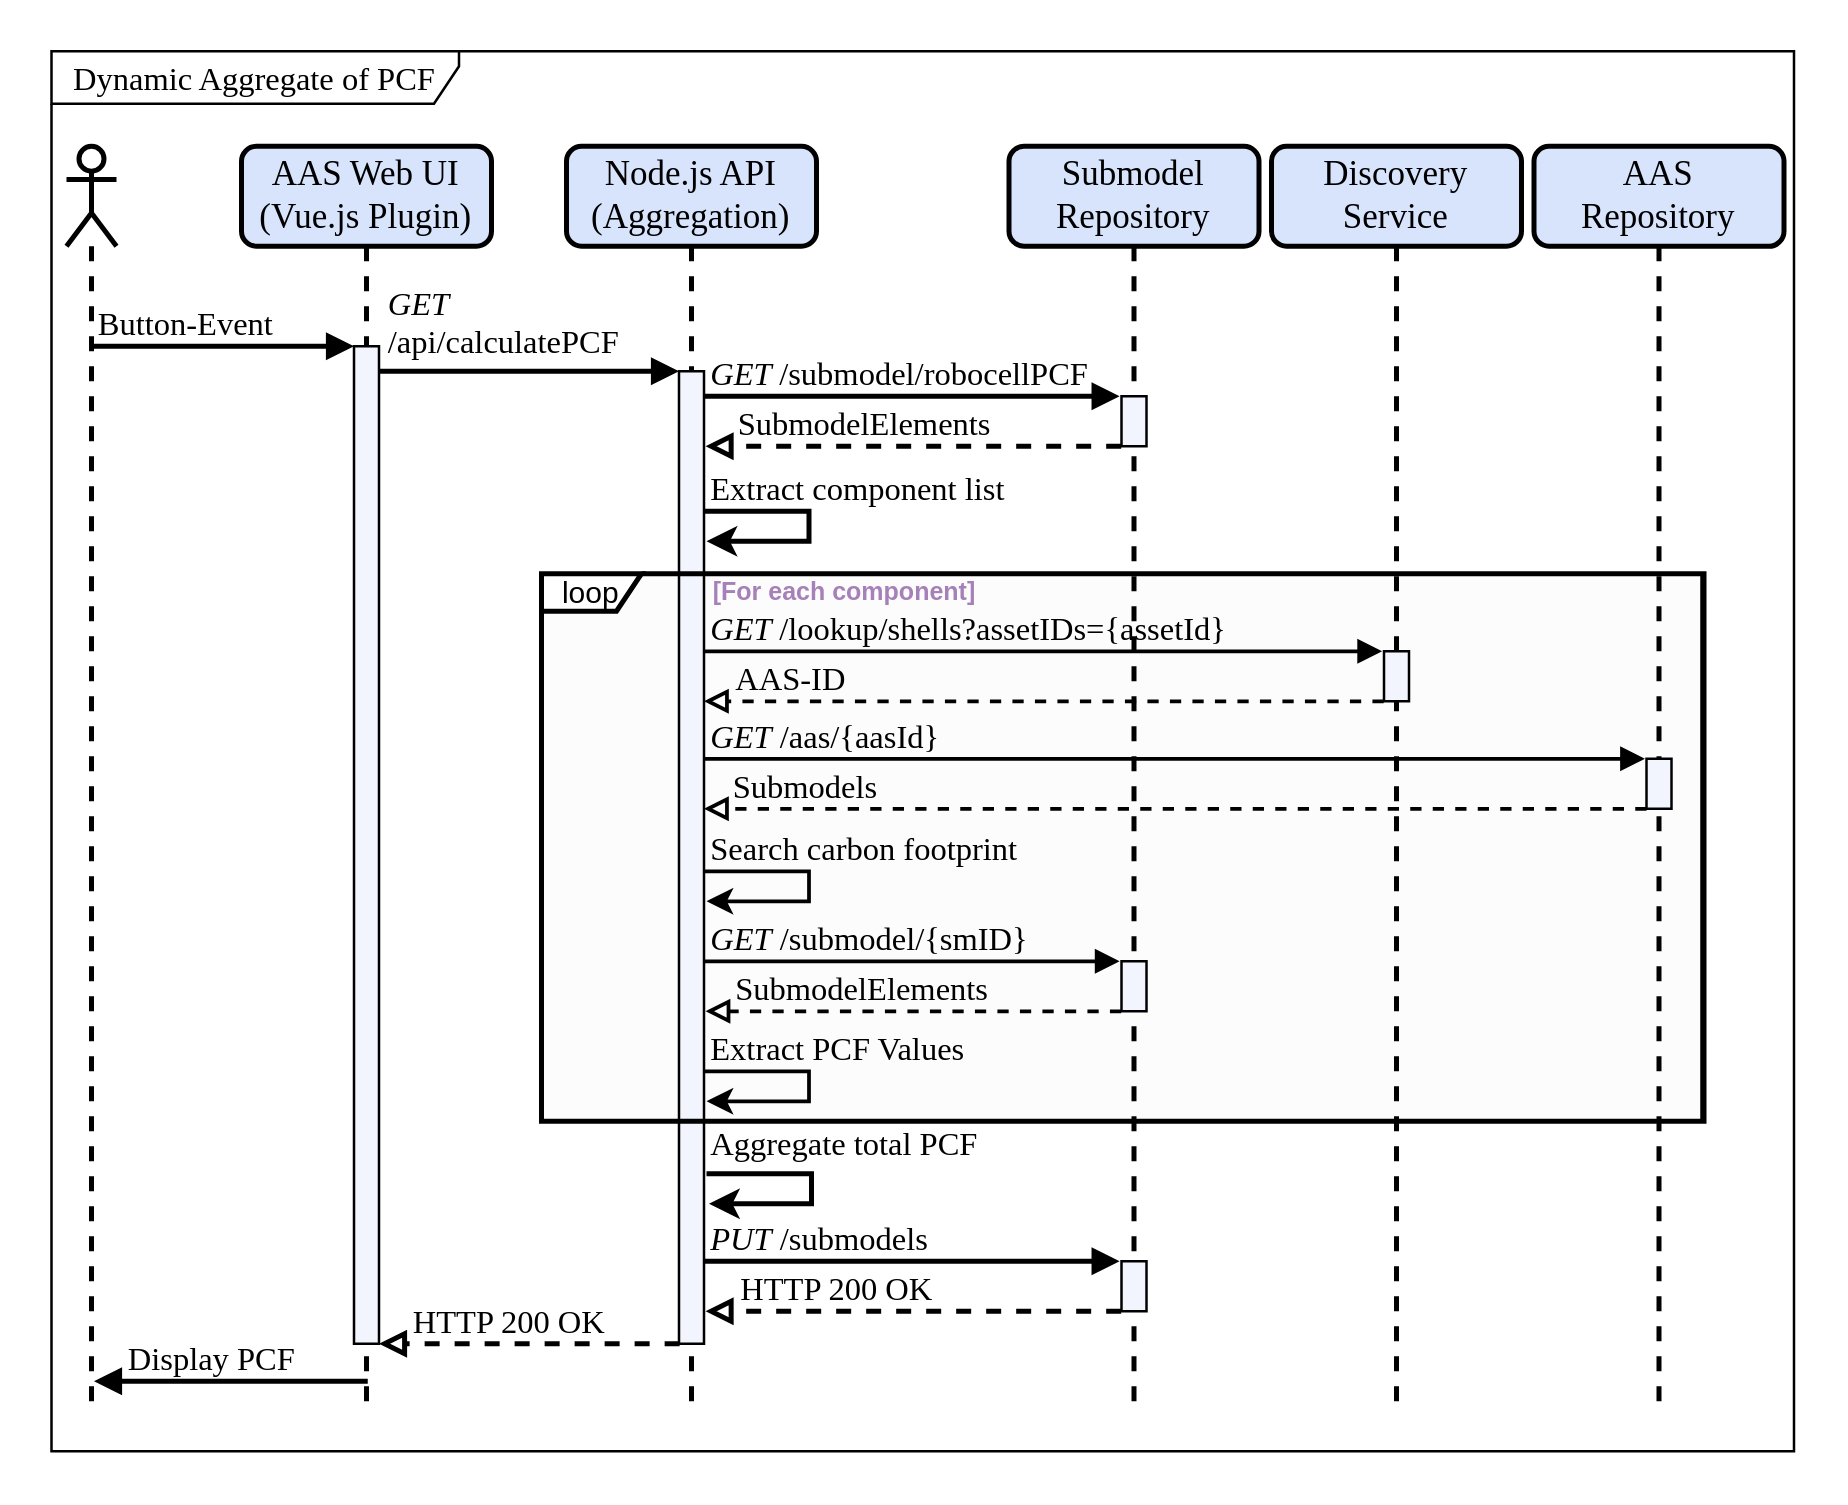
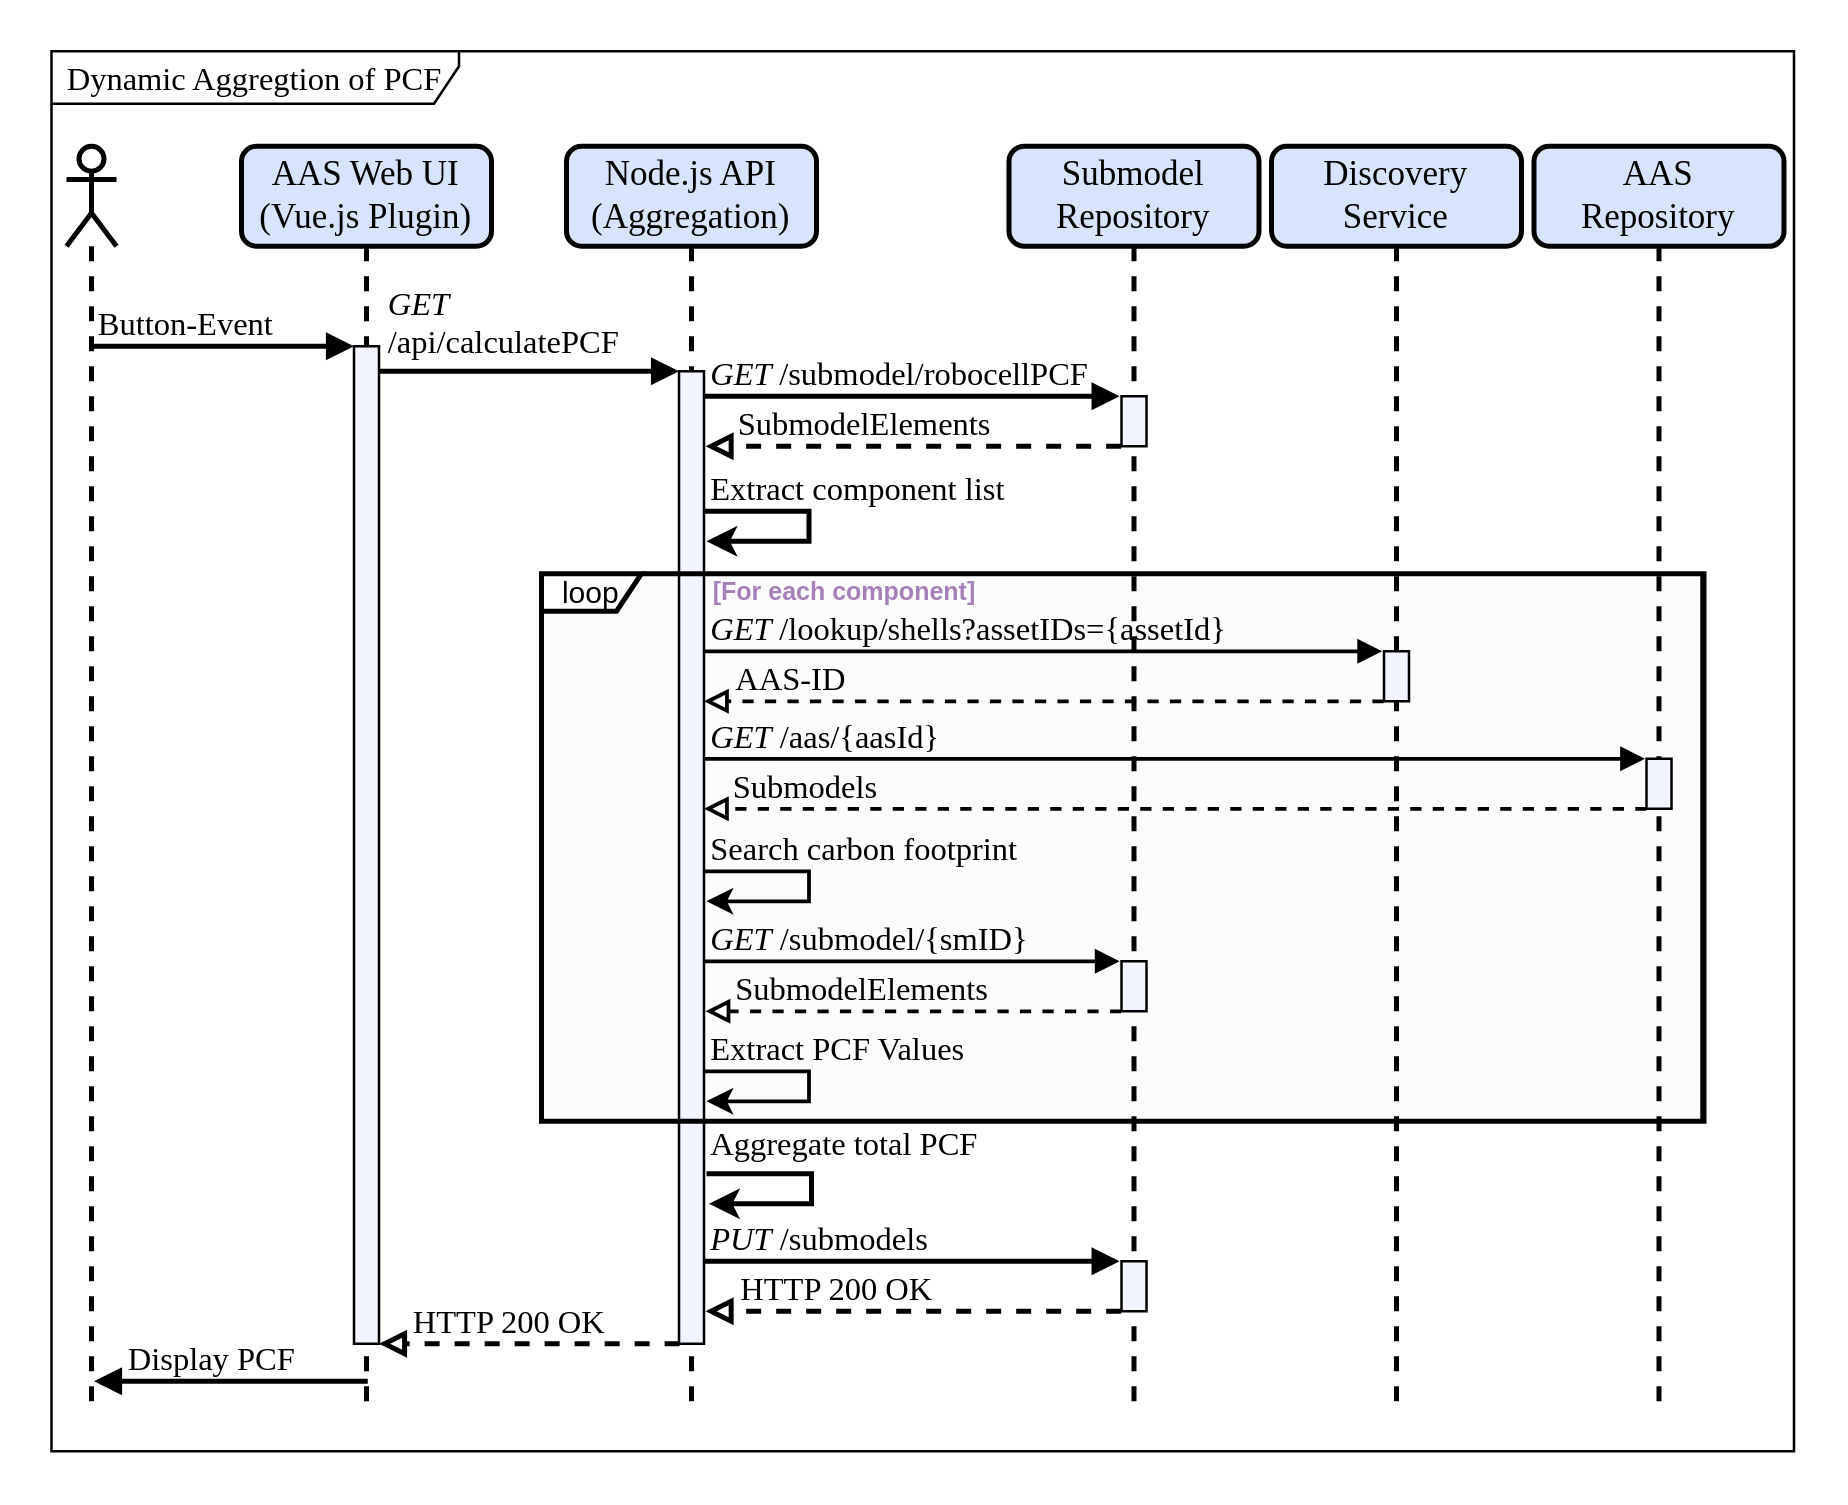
(255, 79) -> (255, 79)
